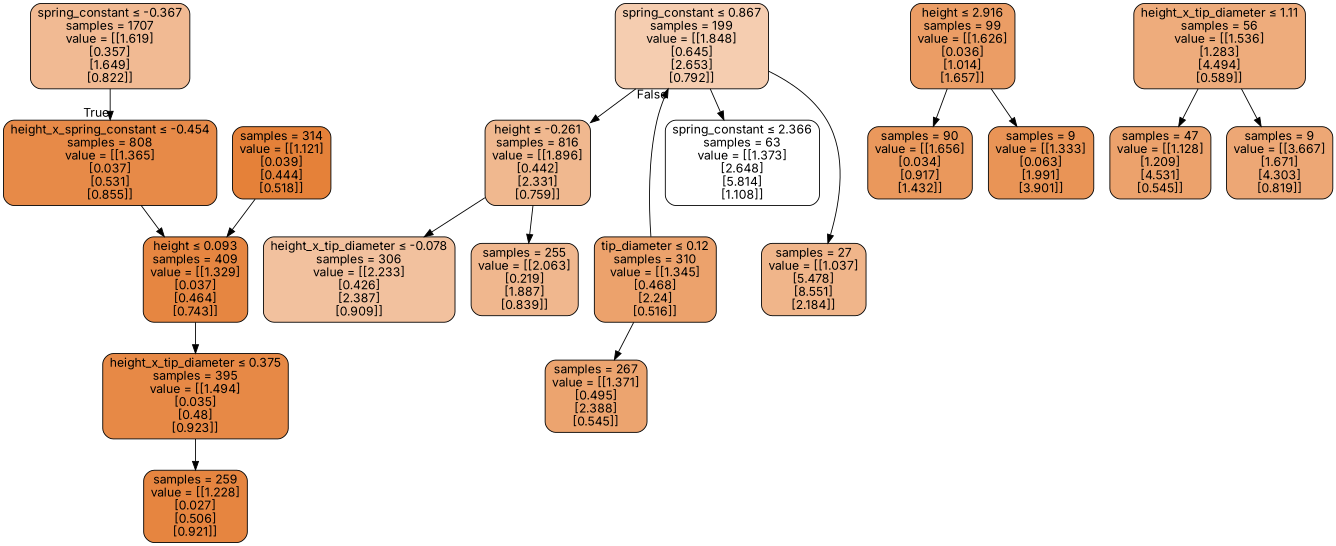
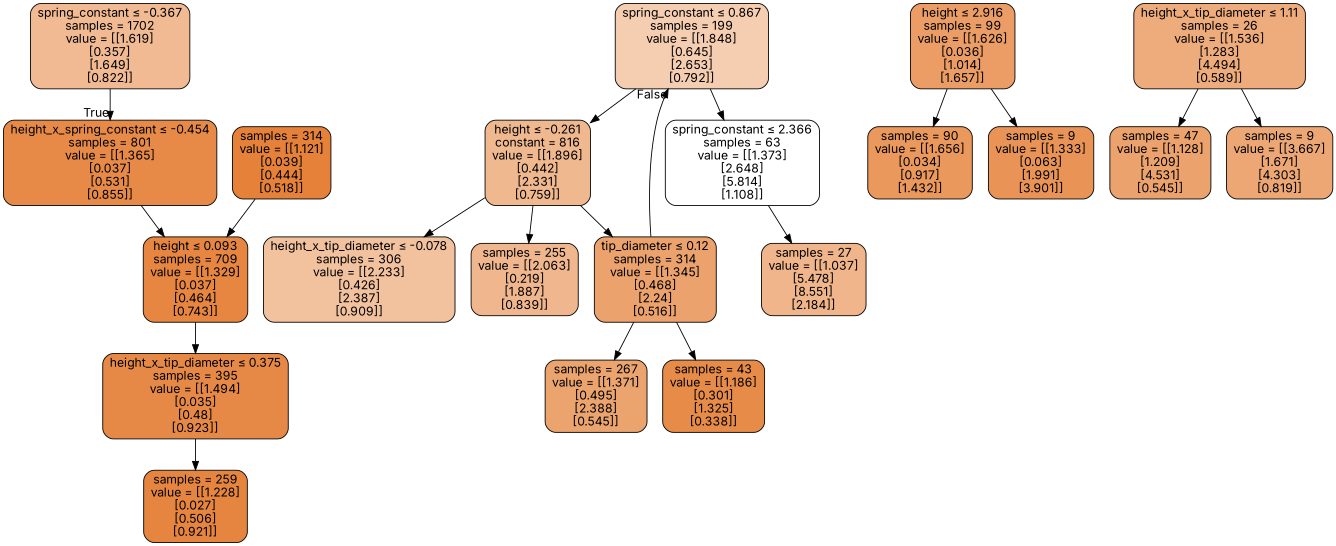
(110, 26) -> (110, 26)
(1220, 26) -> (1220, 26)
(835, 139) -> (778, 221)
(110, 143) -> (110, 143)
(538, 143) -> (538, 143)
none -> (593, 218)
(196, 260) -> (196, 260)
(655, 260) -> (655, 260)
none -> (714, 396)
